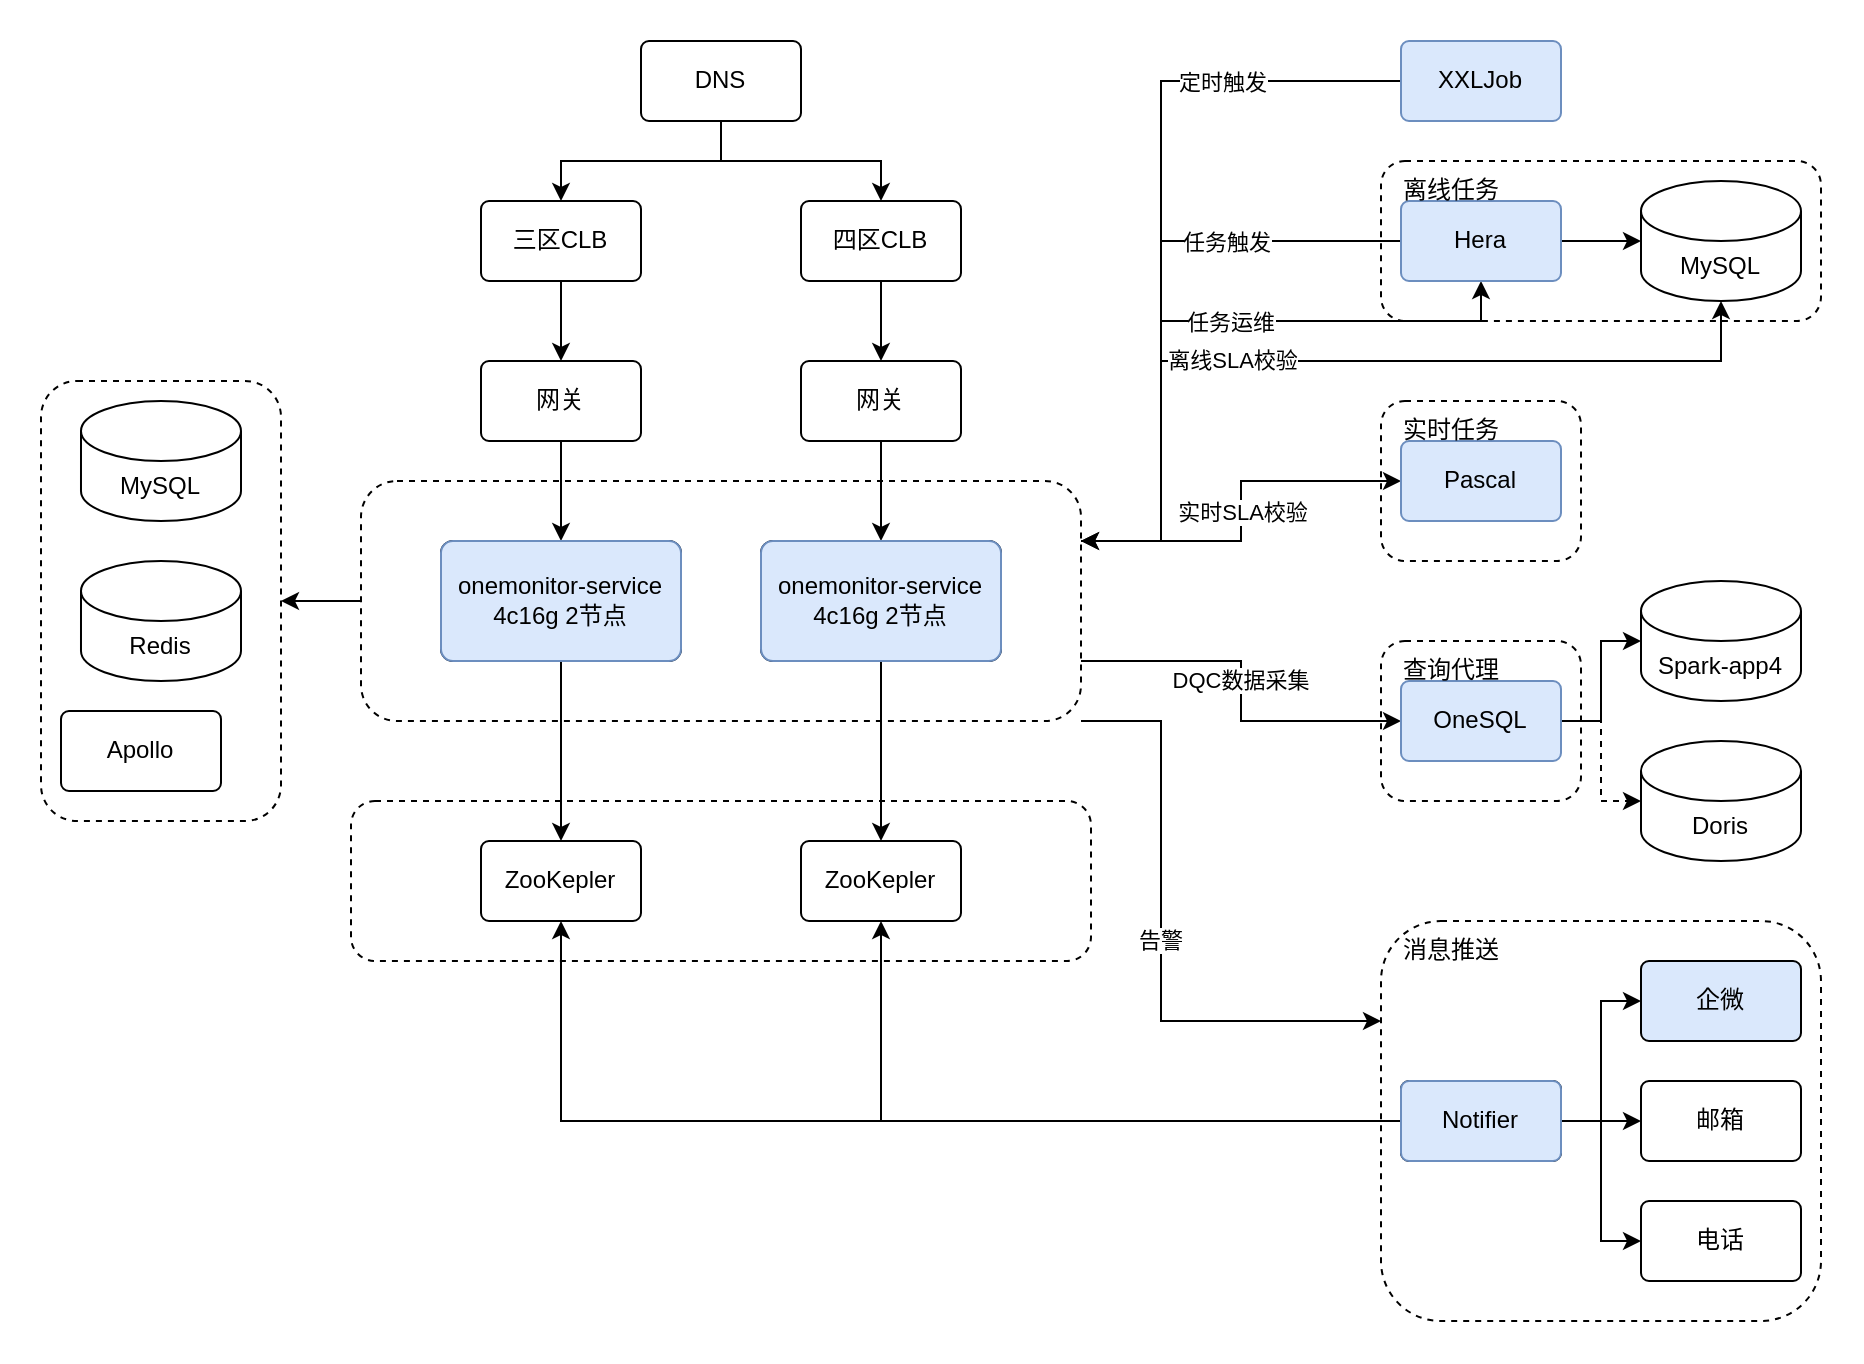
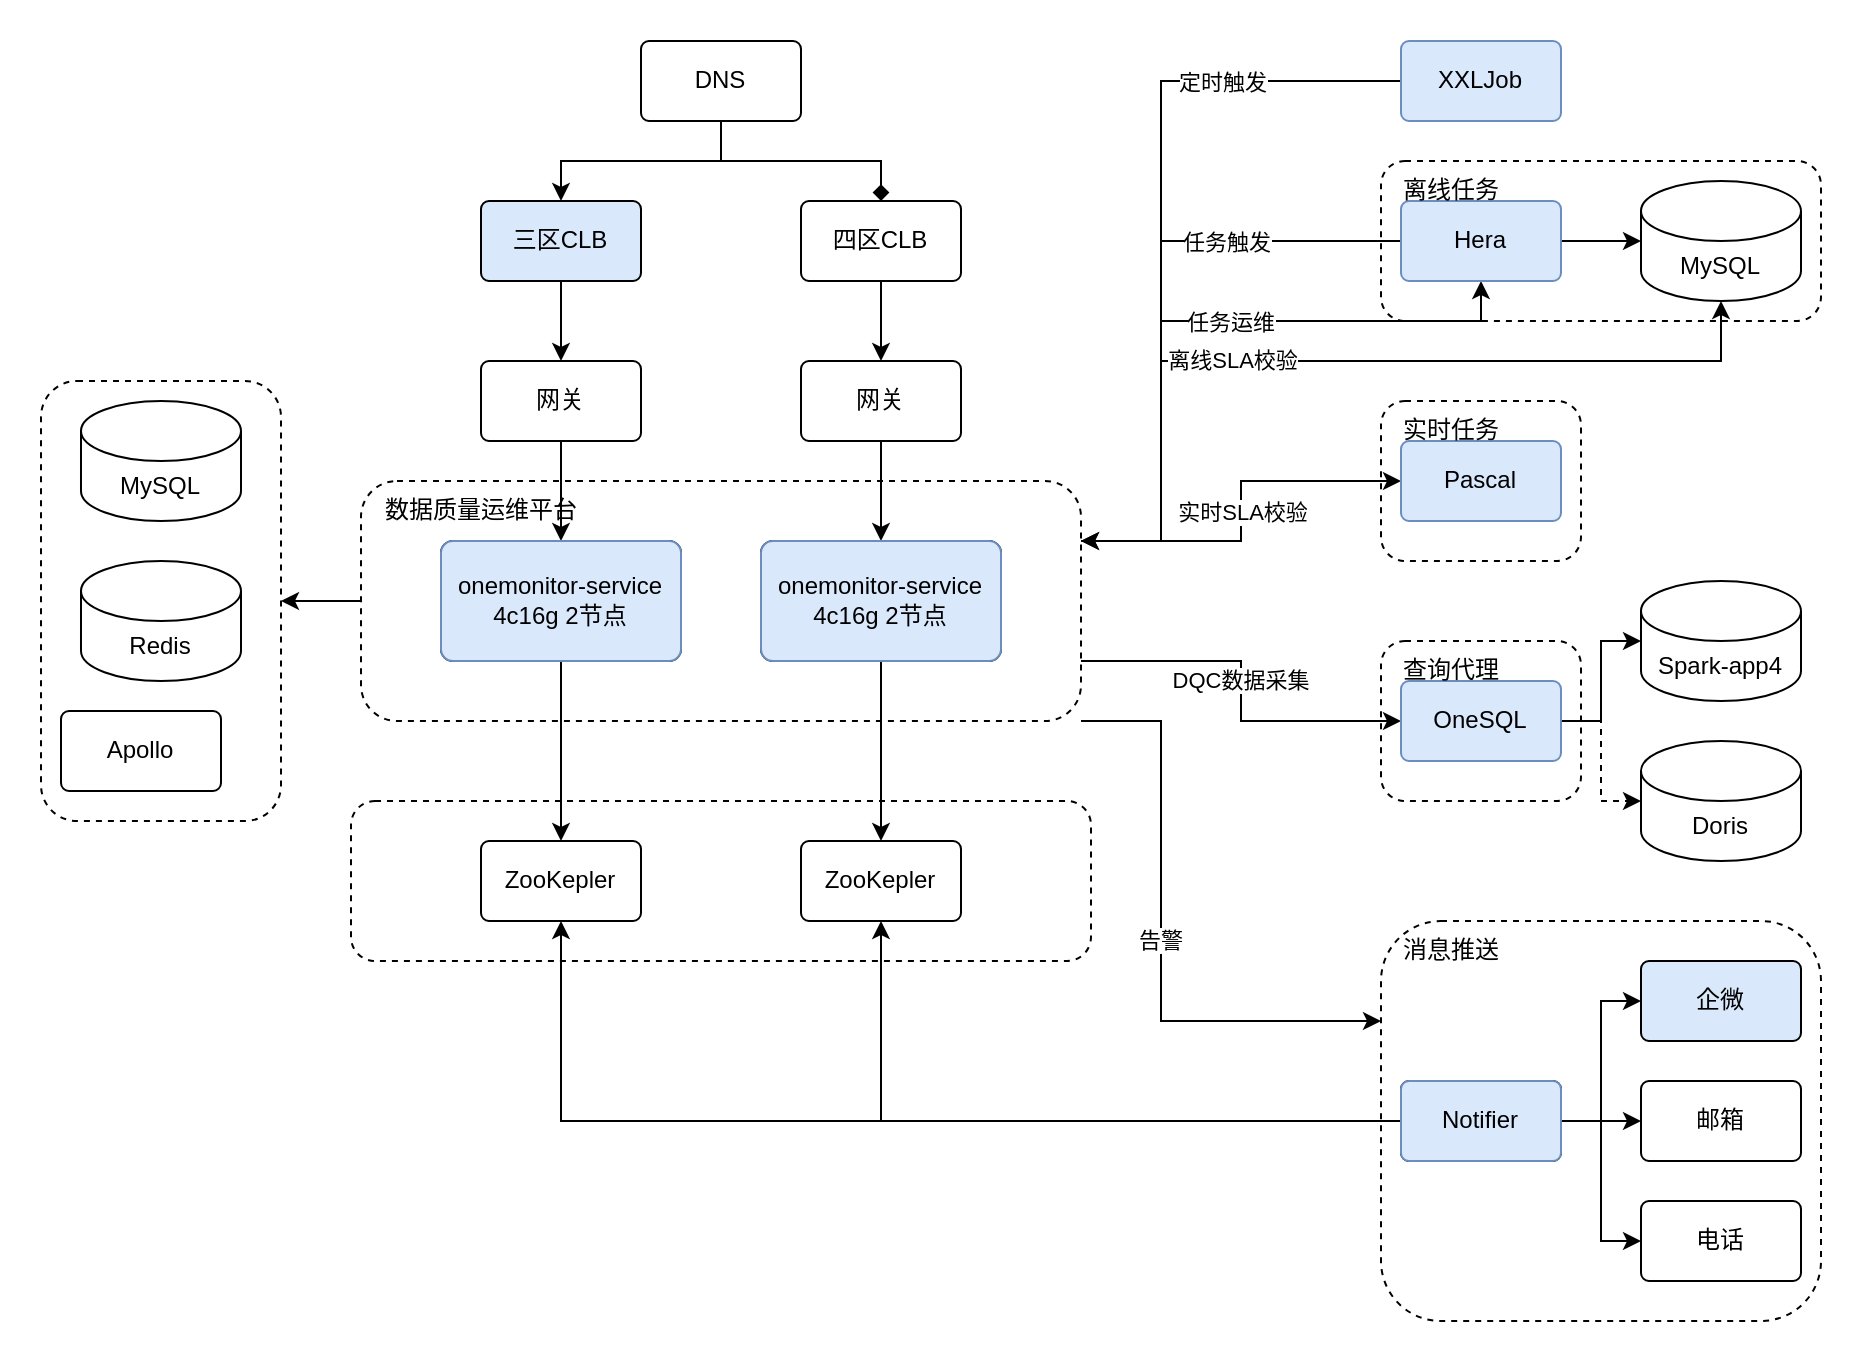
(881, 186) -> (881, 185)
(561, 241) -> (561, 241)
none -> (481, 511)
